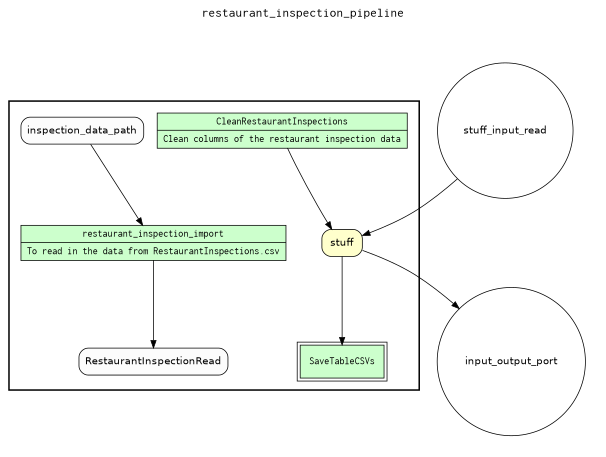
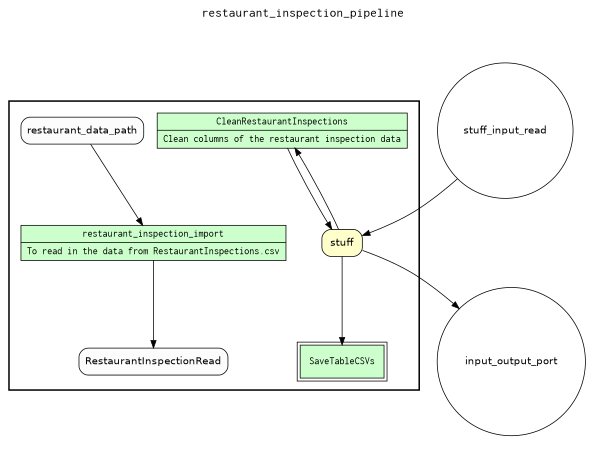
(82, 131) -> (82, 131)
none -> (320, 191)
